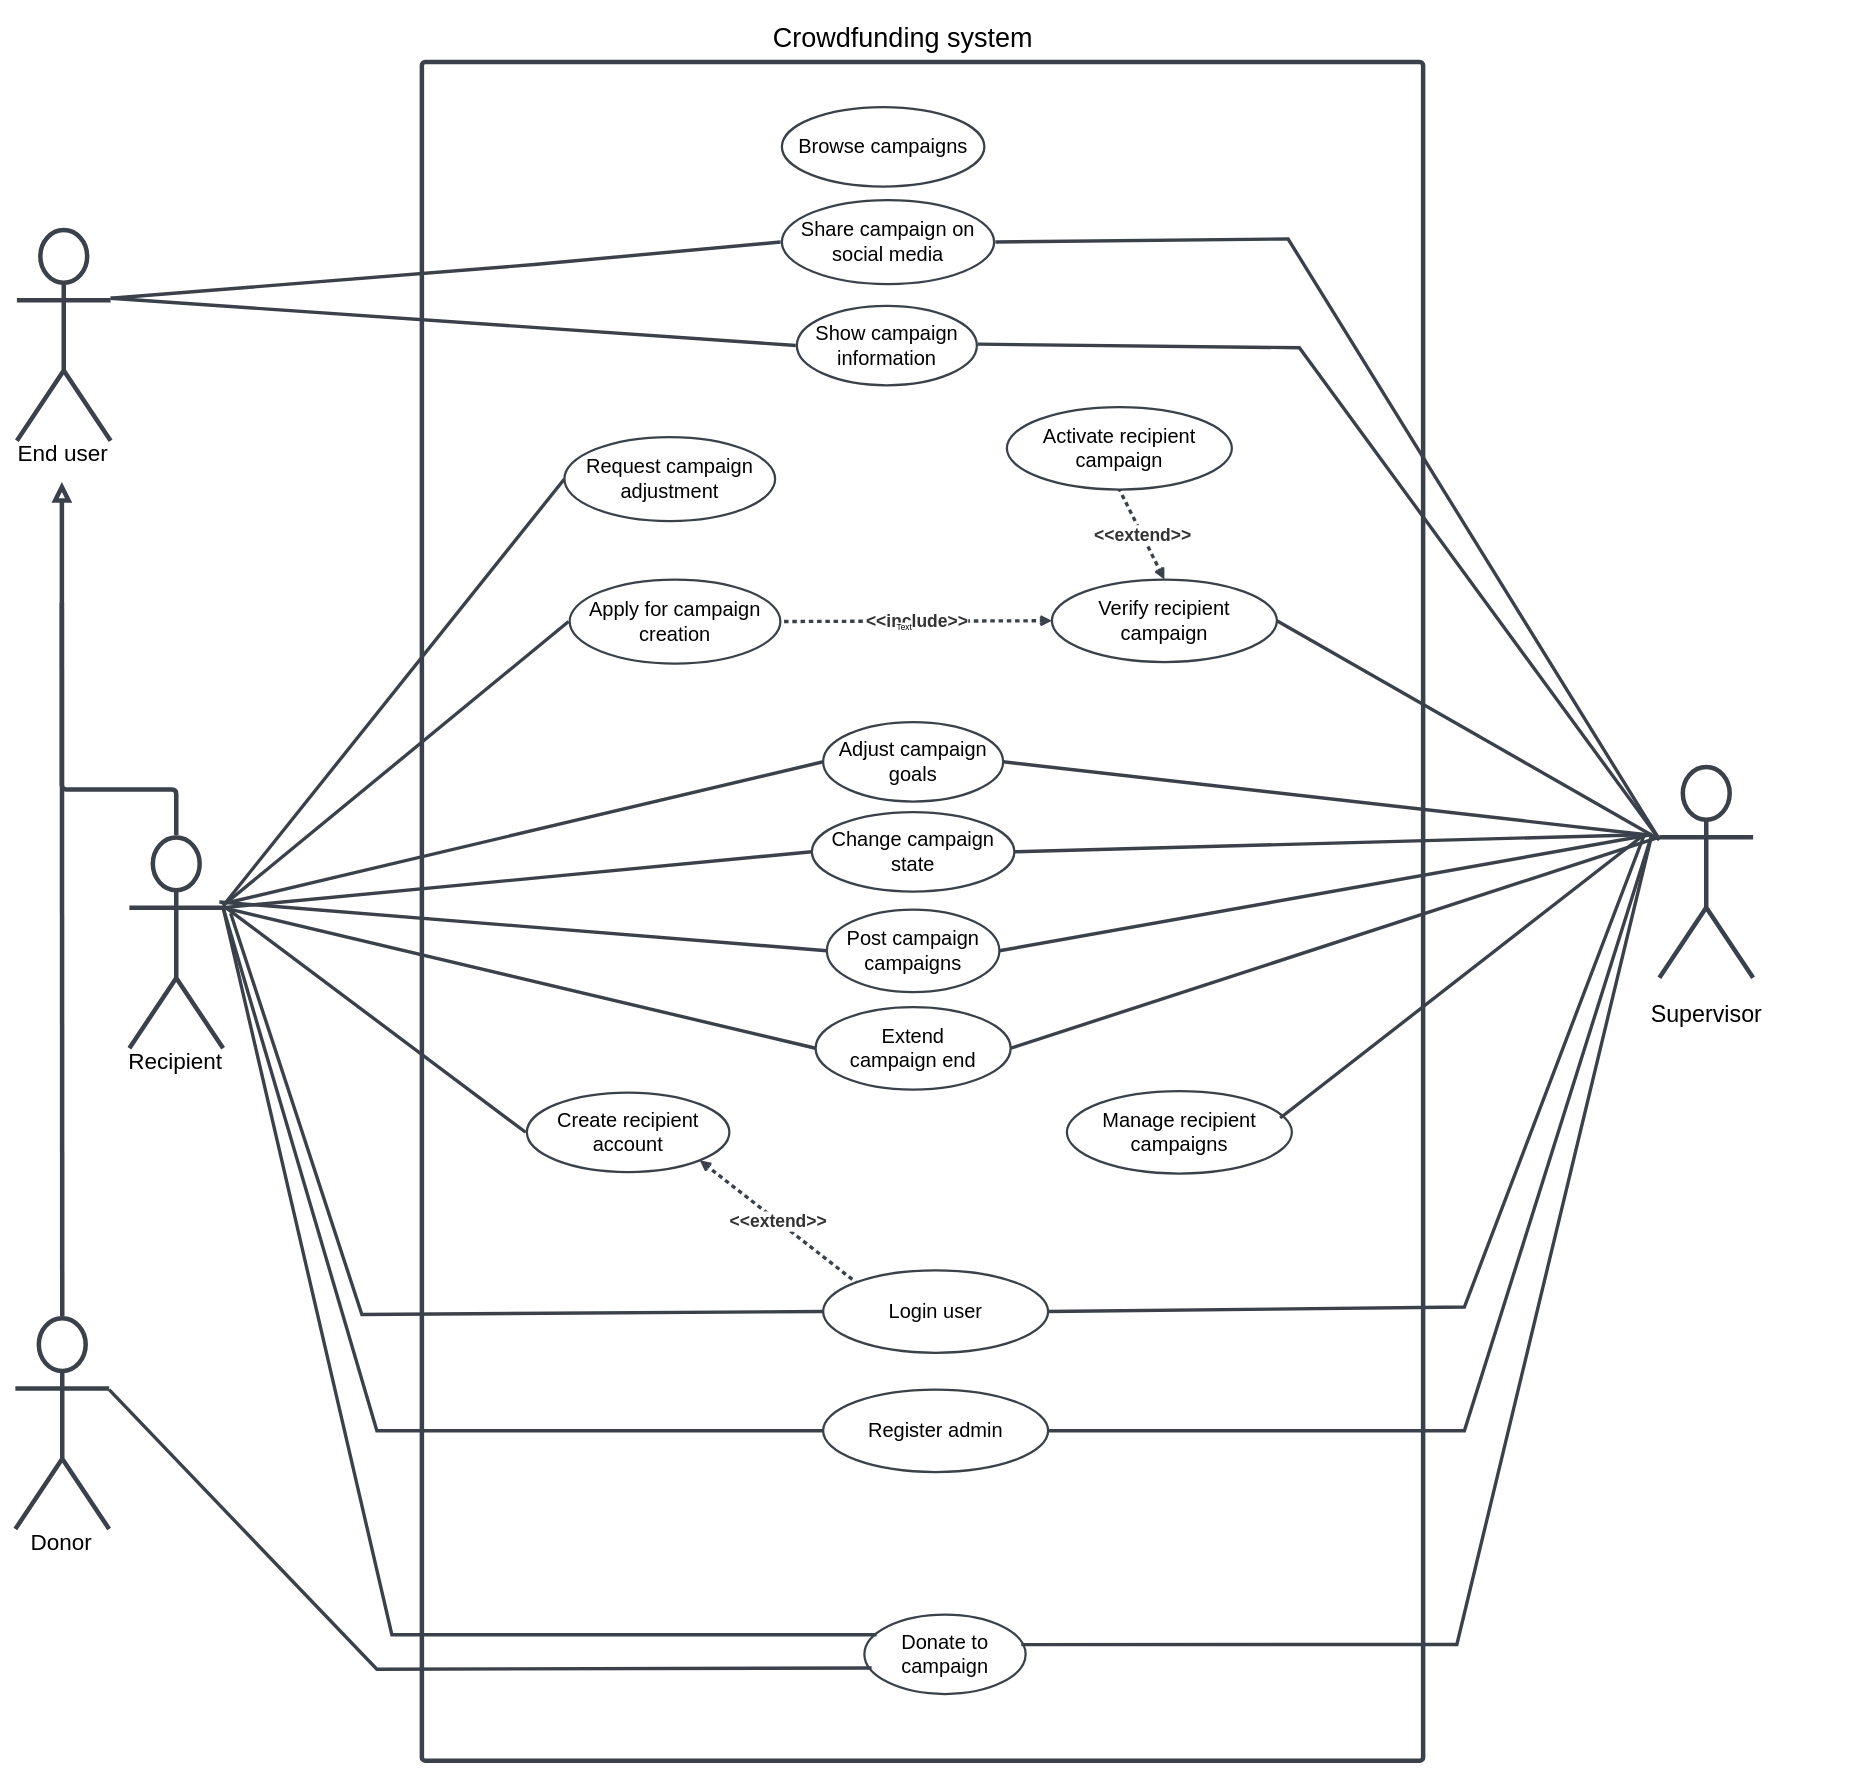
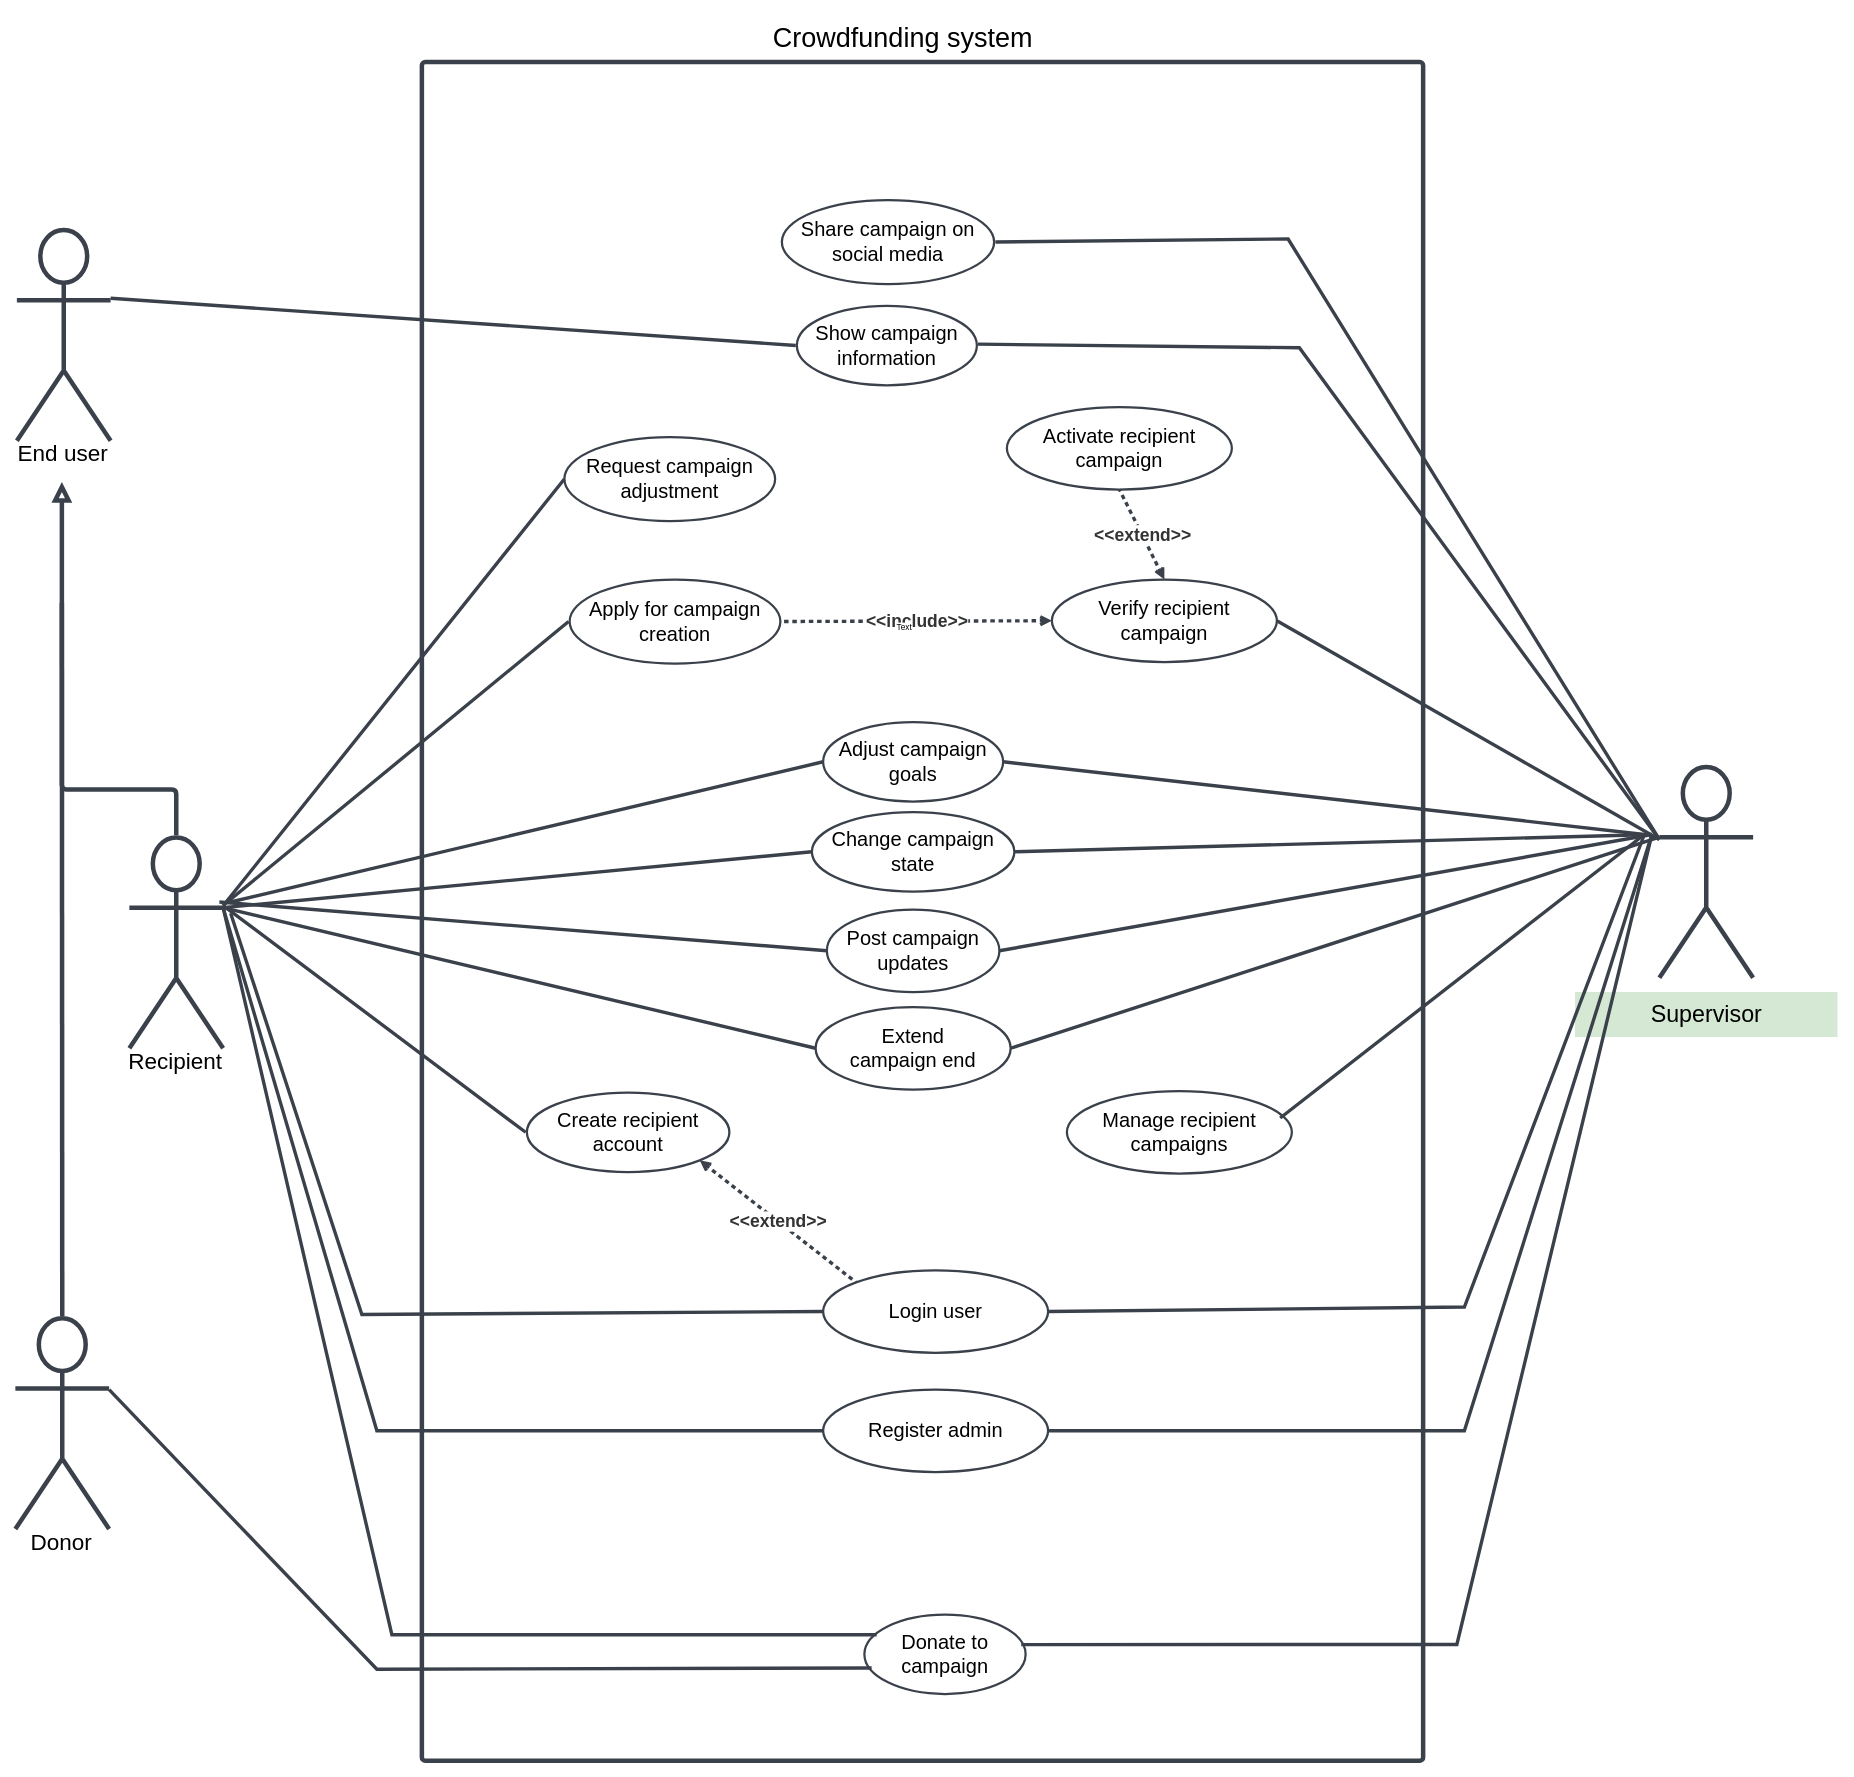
(883, 147) -> none
(451, 271) -> none
(913, 951) -> (913, 951)
(1706, 1014) -> (1706, 1014)
